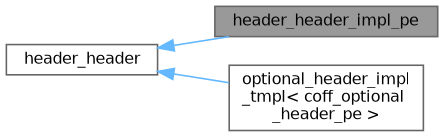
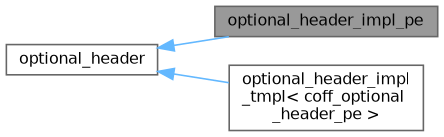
(326, 21) -> (326, 21)
(82, 60) -> (82, 60)
